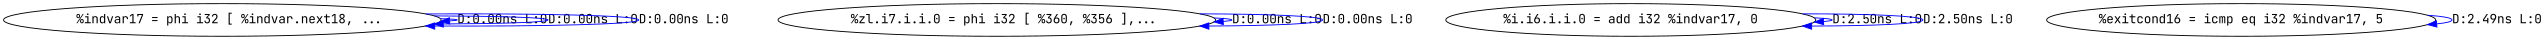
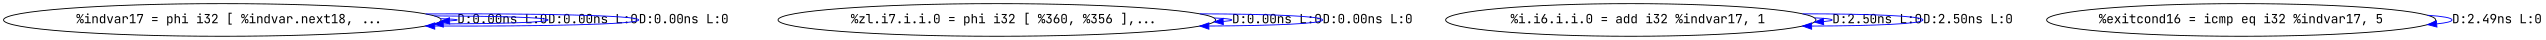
(1631, 20) -> (1631, 20)
